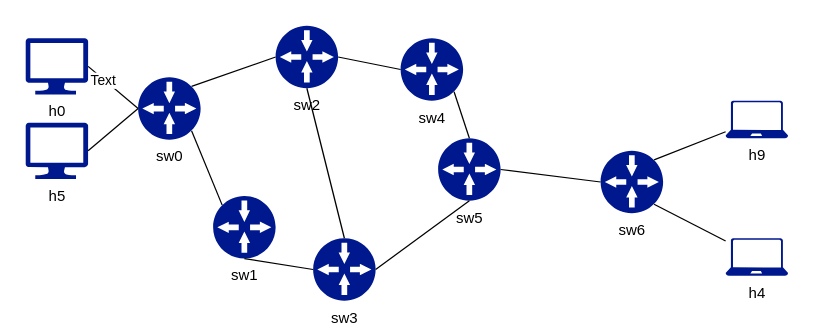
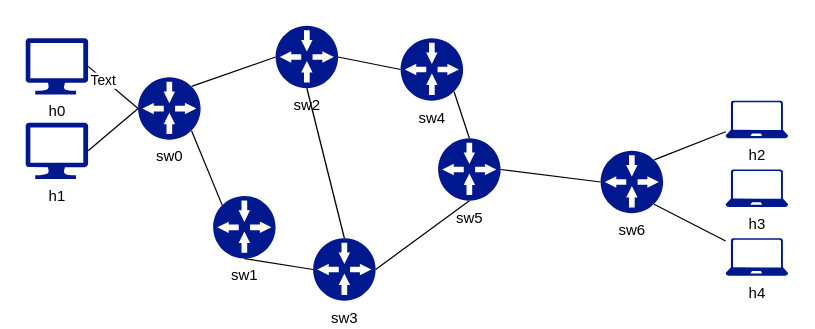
(758, 156) -> (758, 156)
none -> (757, 188)
(58, 197) -> (58, 197)
